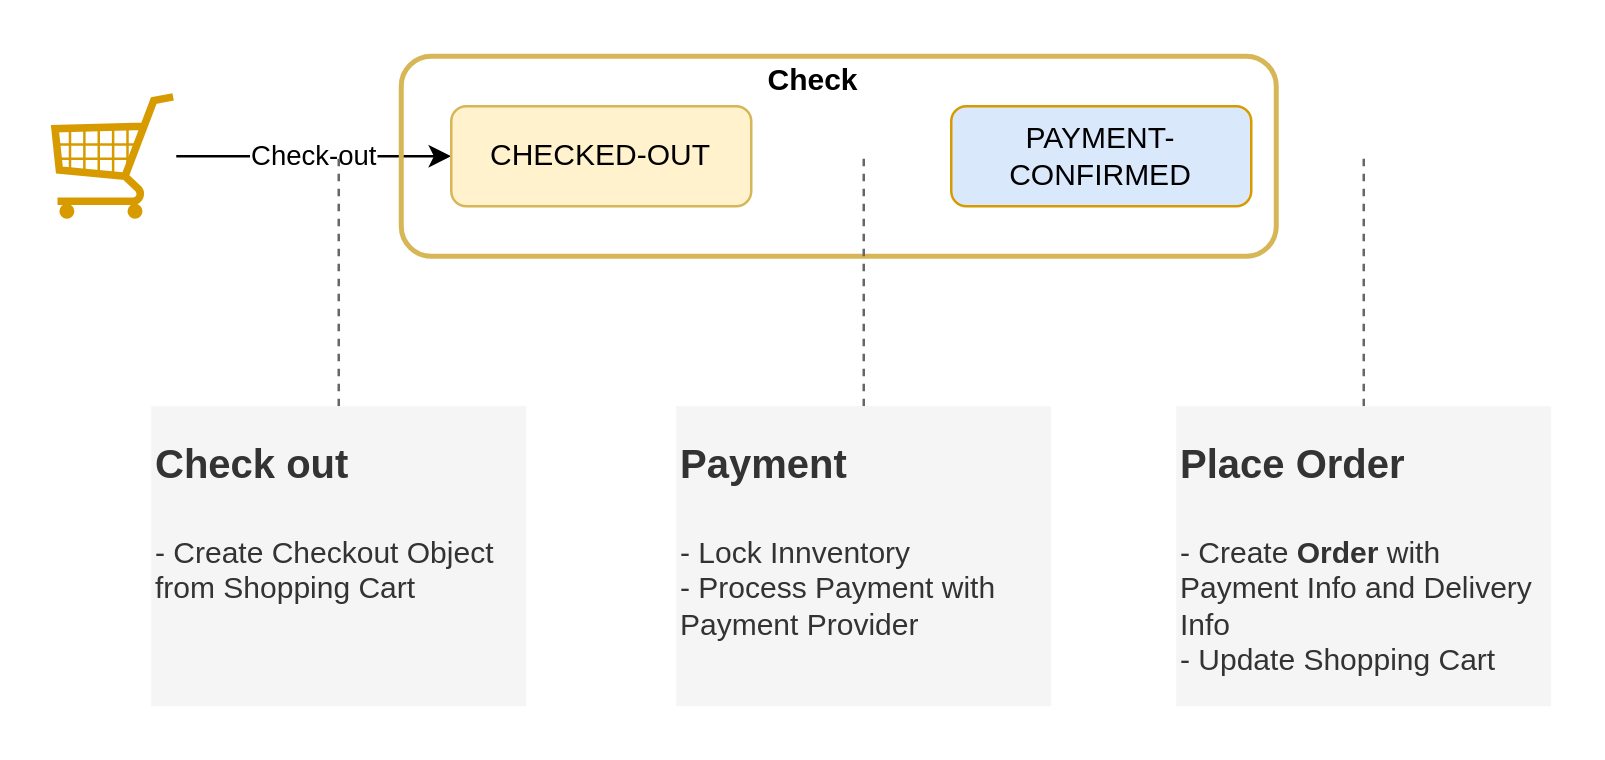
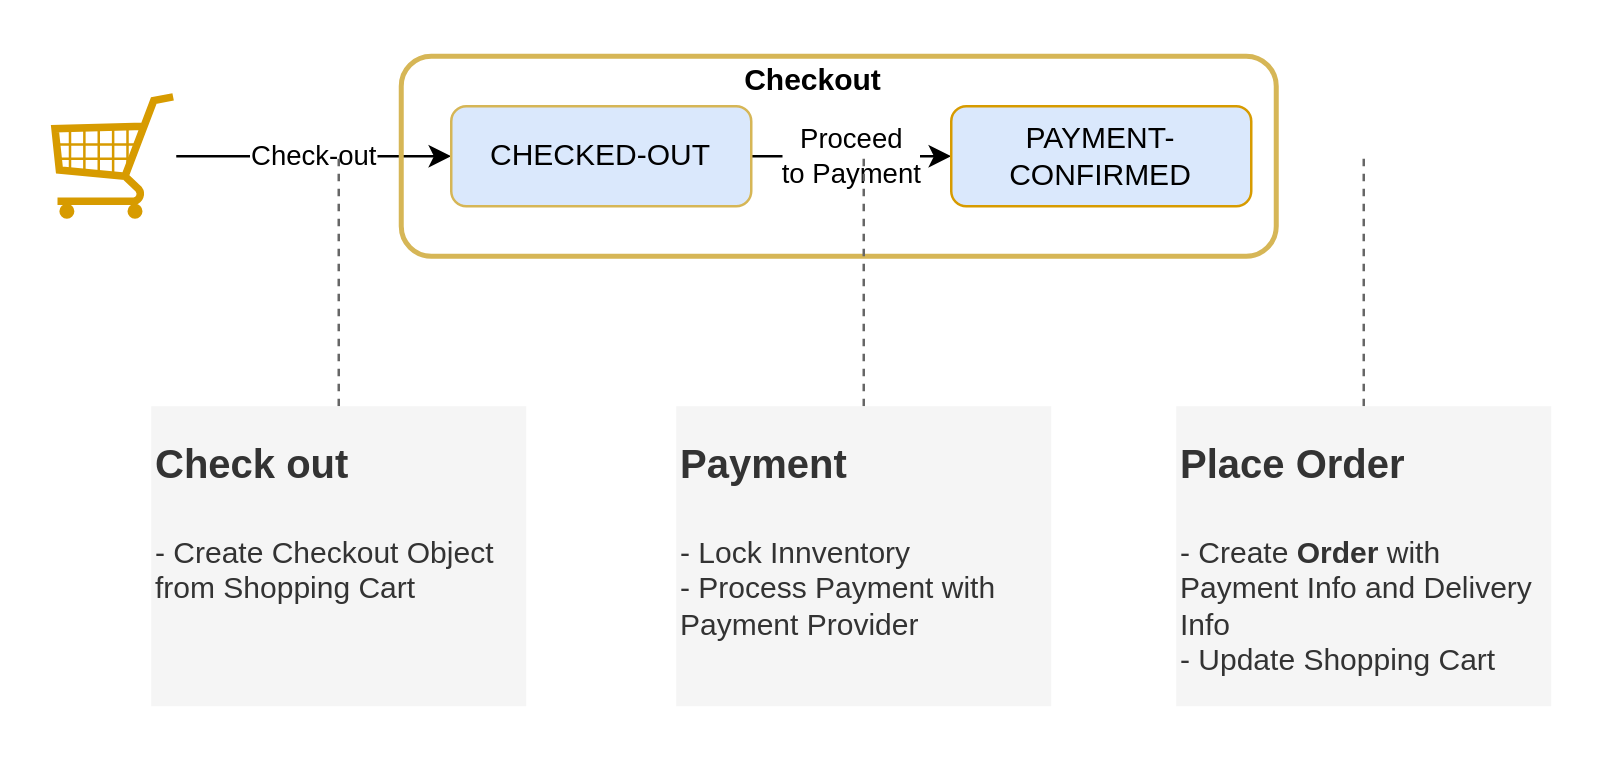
(814, 81) -> (814, 81)
(601, 156) -> (601, 156)
none -> (767, 156)
